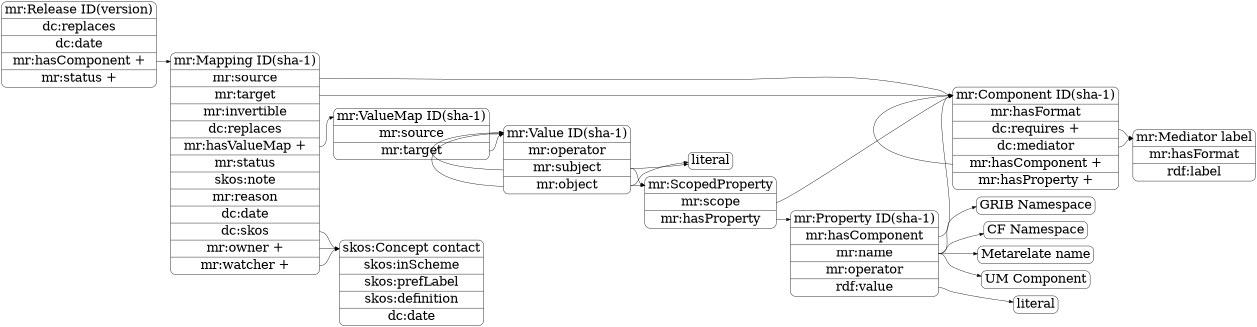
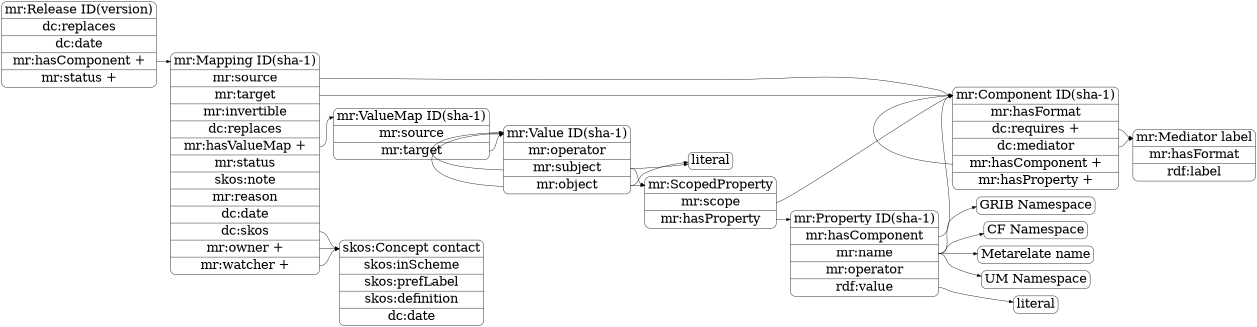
(1036, 280) -> (1036, 280)
